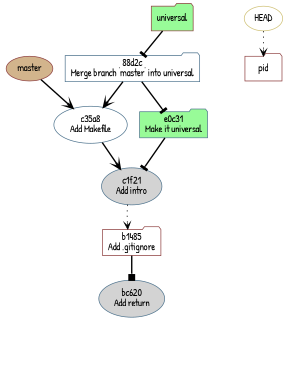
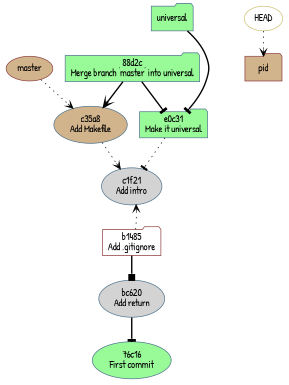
(172, 19) -> (172, 19)
(154, 42) -> (209, 69)
(132, 69) -> (132, 69)
(263, 69) -> (263, 69)
(54, 92) -> (54, 92)
(91, 125) -> (91, 125)
(155, 152) -> (155, 152)
(109, 153) -> (109, 153)
(127, 214) -> (136, 220)
none -> (132, 360)
